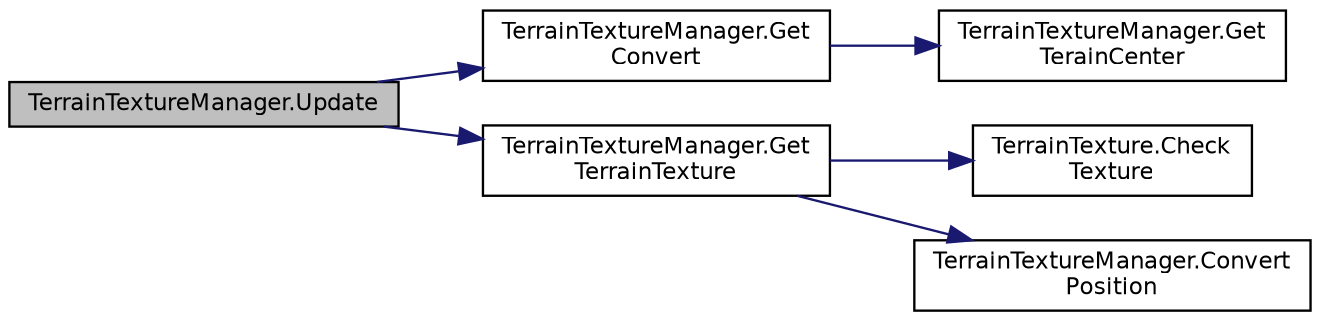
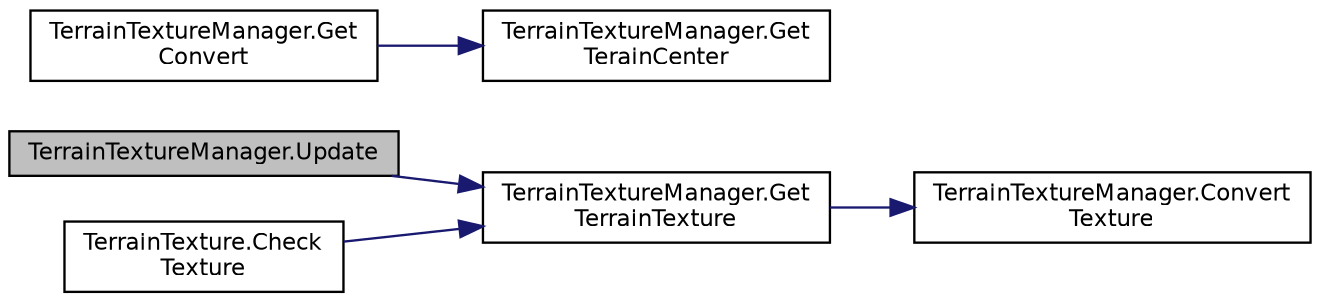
(418, 77) -> none
(890, 161) -> (401, 235)
(1112, 275) -> (1112, 207)
